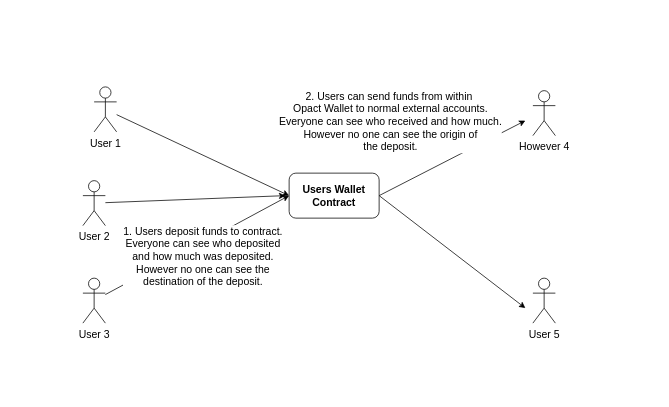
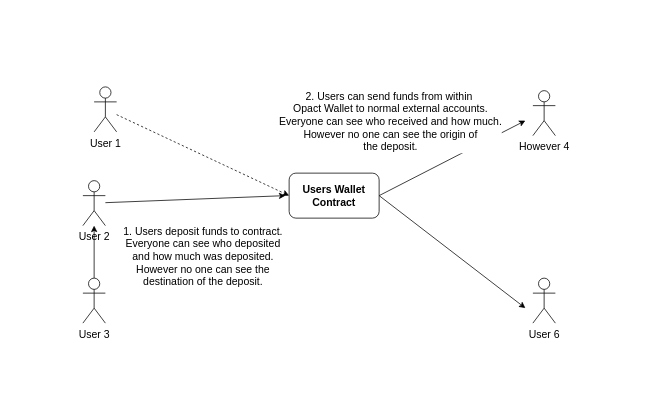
(200, 154) -> (200, 154)
(258, 212) -> (94, 232)
(545, 334) -> (545, 334)
